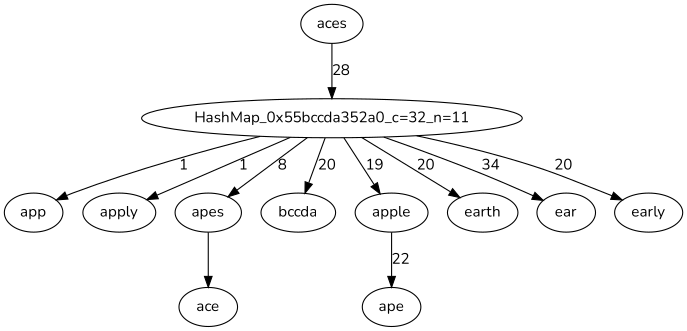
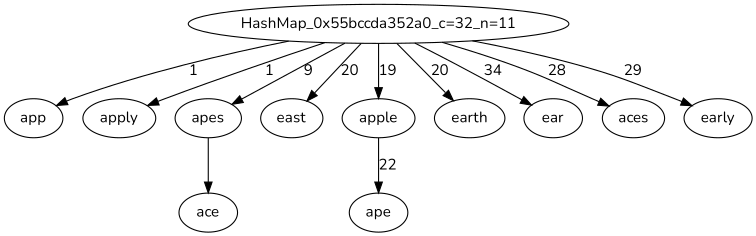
(332, 66) -> (522, 69)
(283, 165) -> (309, 71)
(564, 165) -> (633, 71)
(298, 213) -> (292, 118)
